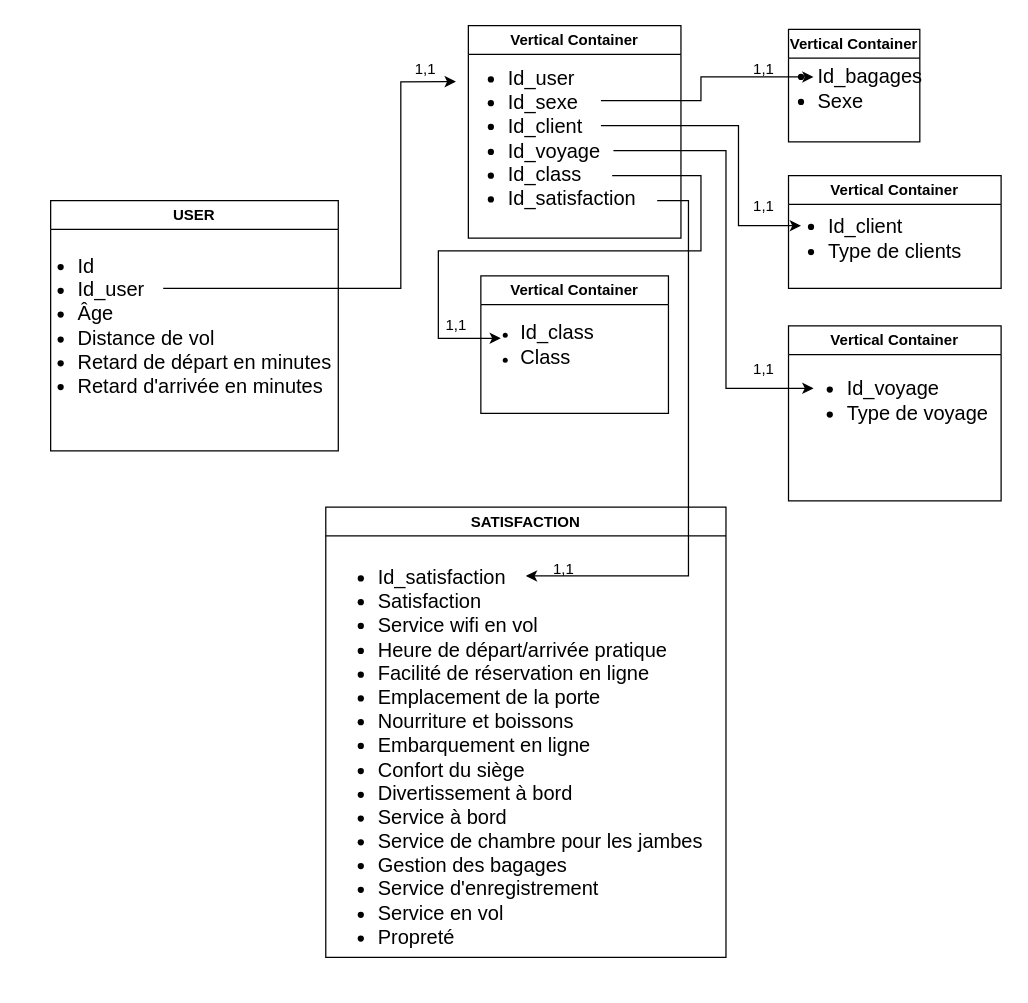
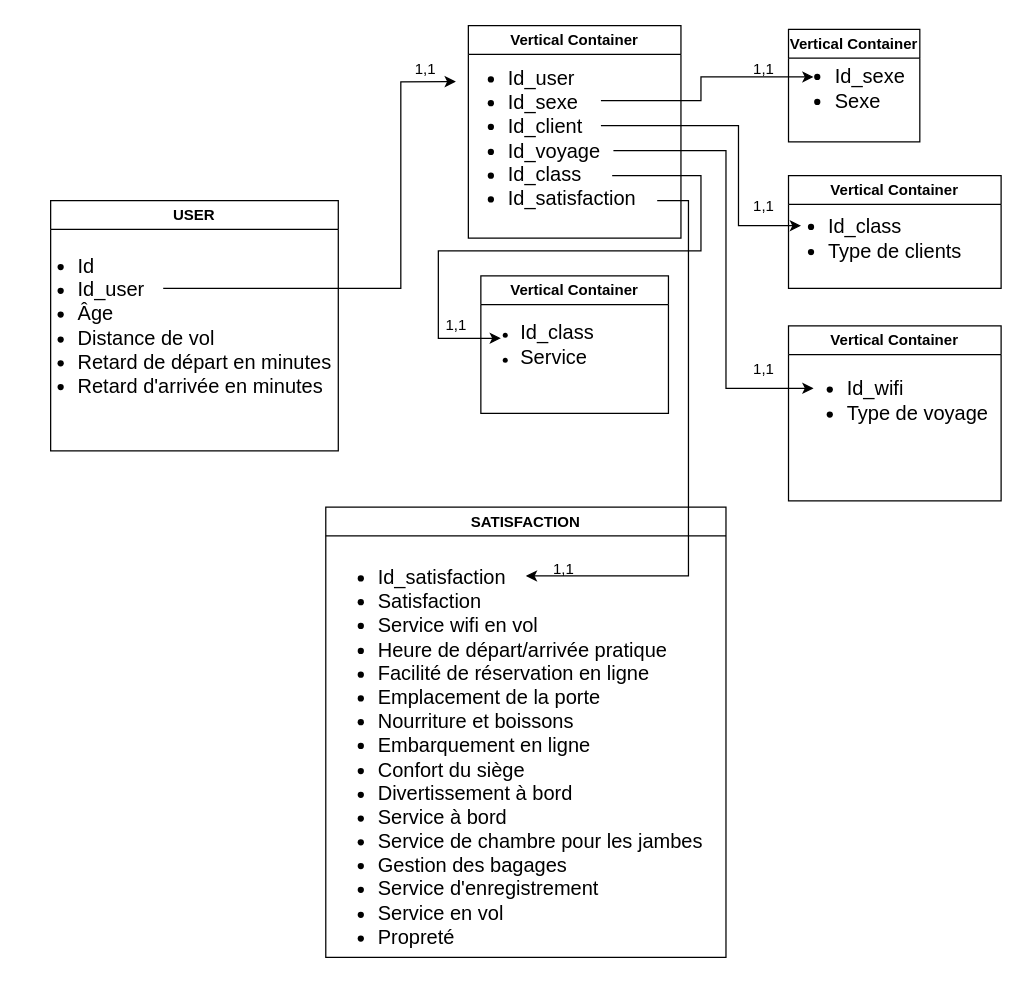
(845, 88) -> (845, 88)
(833, 238) -> (833, 238)
(502, 344) -> (502, 344)
(852, 401) -> (852, 401)
